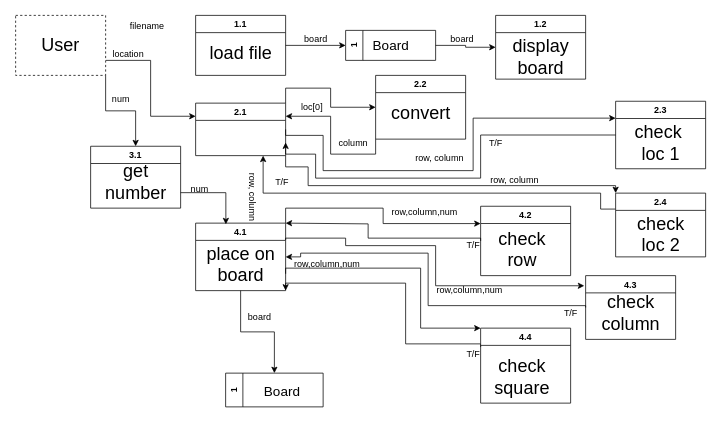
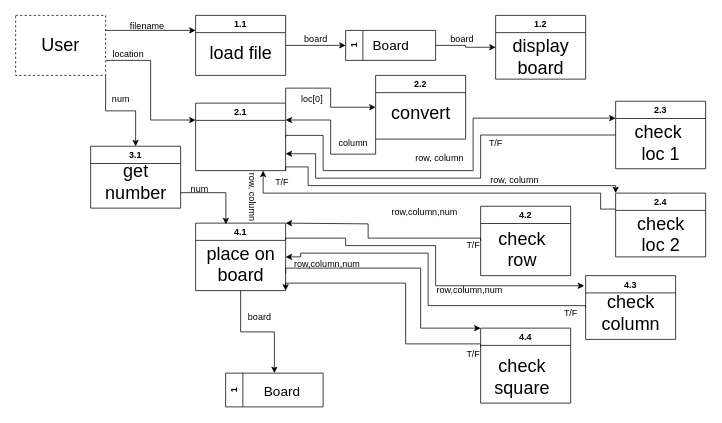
none -> (147, 30)
(312, 107) -> (312, 99)
(240, 129) -> (240, 137)
(428, 224) -> none
